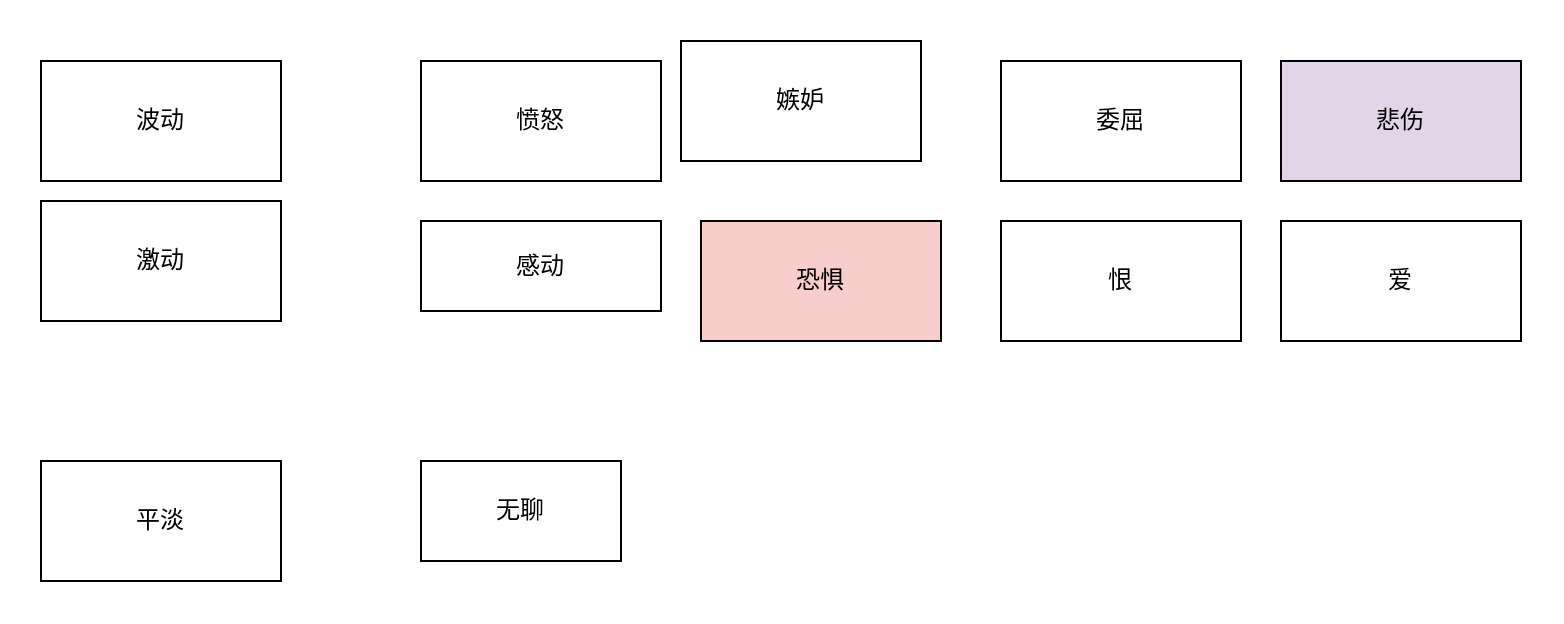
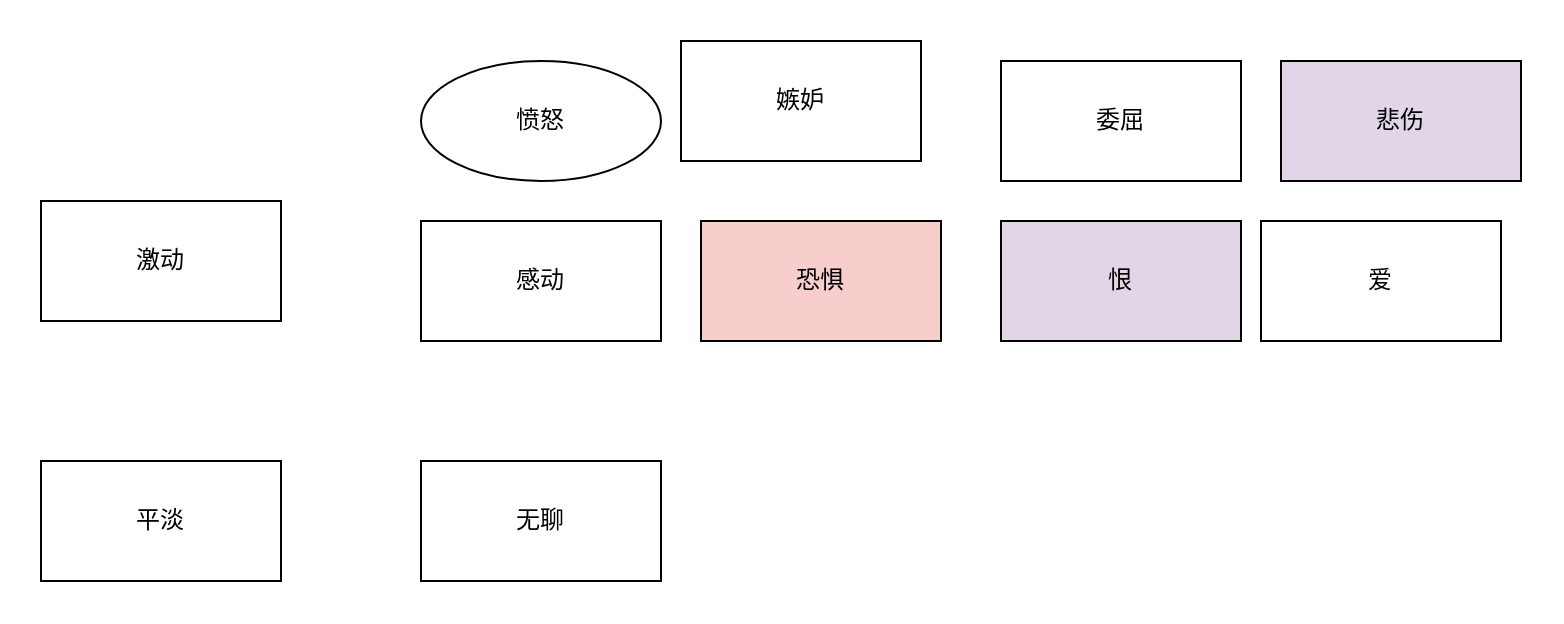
(161, 121) -> none
(541, 121) -> (541, 121)
(541, 266) -> (541, 281)
(1121, 281) -> (1121, 281)
(1401, 281) -> (1381, 281)
(521, 511) -> (541, 521)
